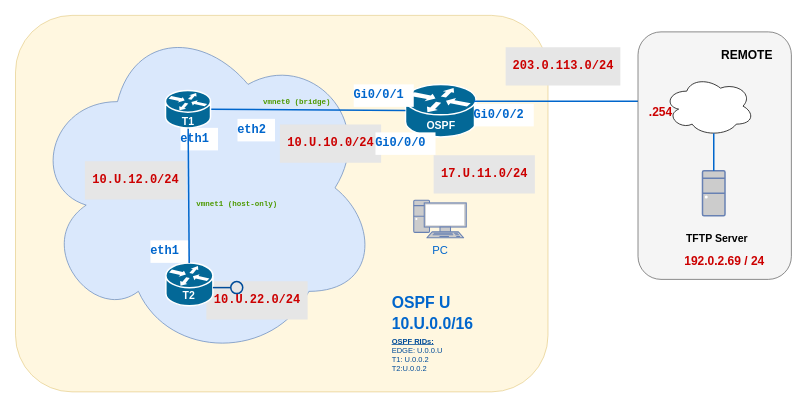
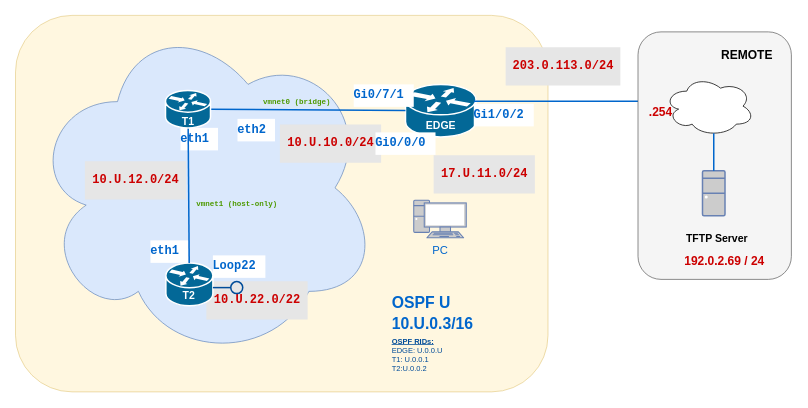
(376, 96) -> (376, 96)
(496, 115) -> (496, 115)
(441, 125) -> (441, 125)
none -> (239, 267)
(257, 300) -> (257, 300)
(434, 313) -> (434, 313)
(414, 354) -> (414, 354)
